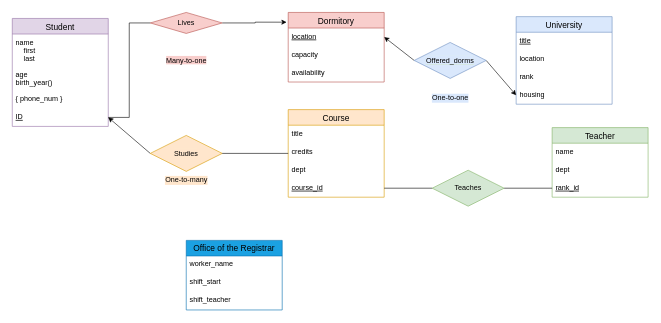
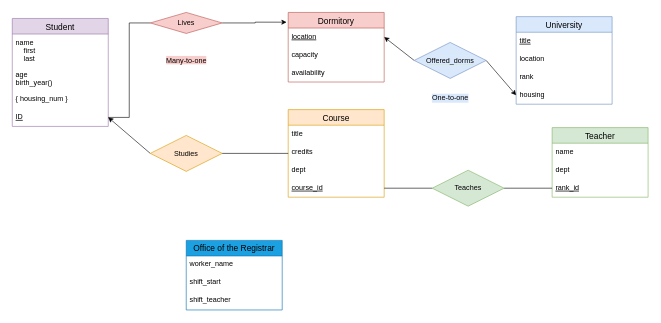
(40, 98) -> (43, 98)
(186, 180) -> none
